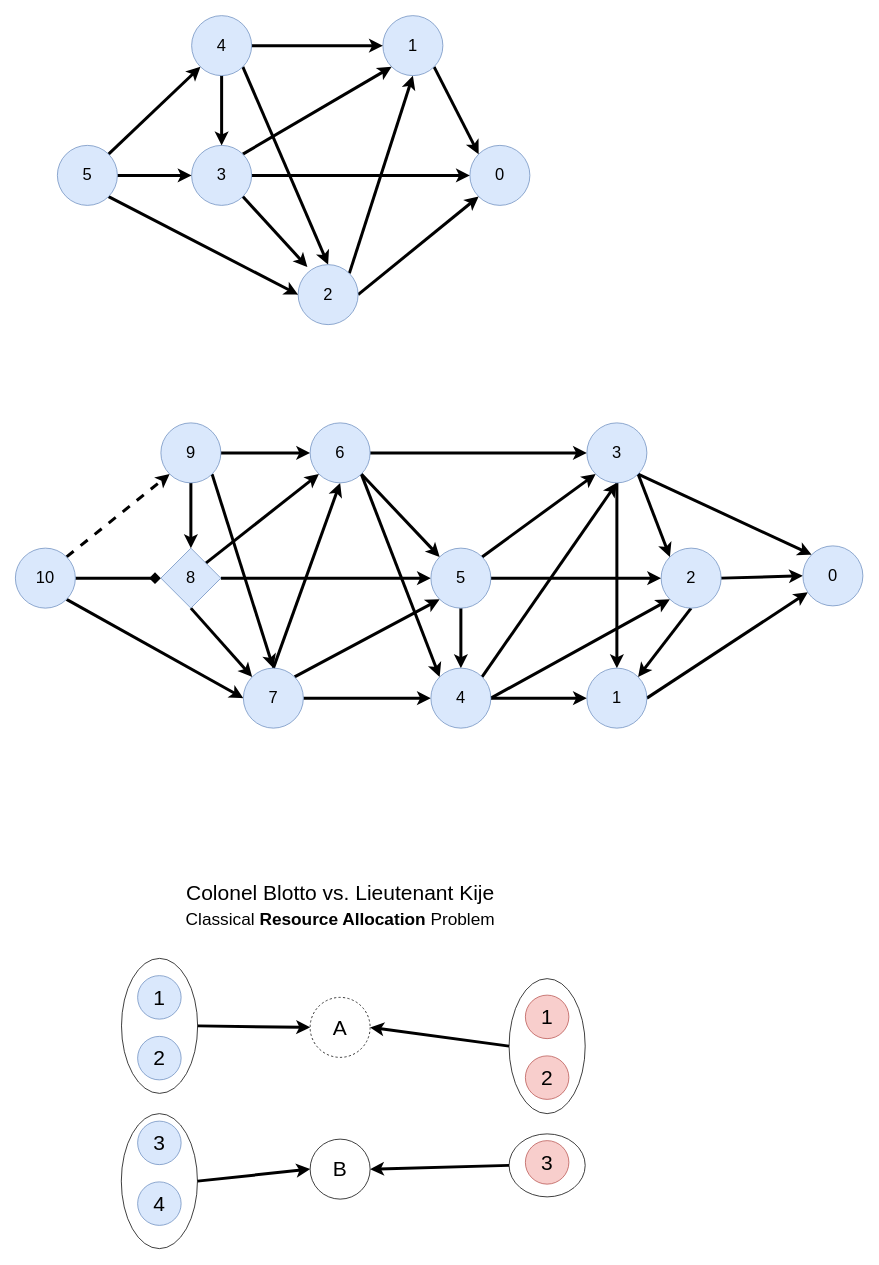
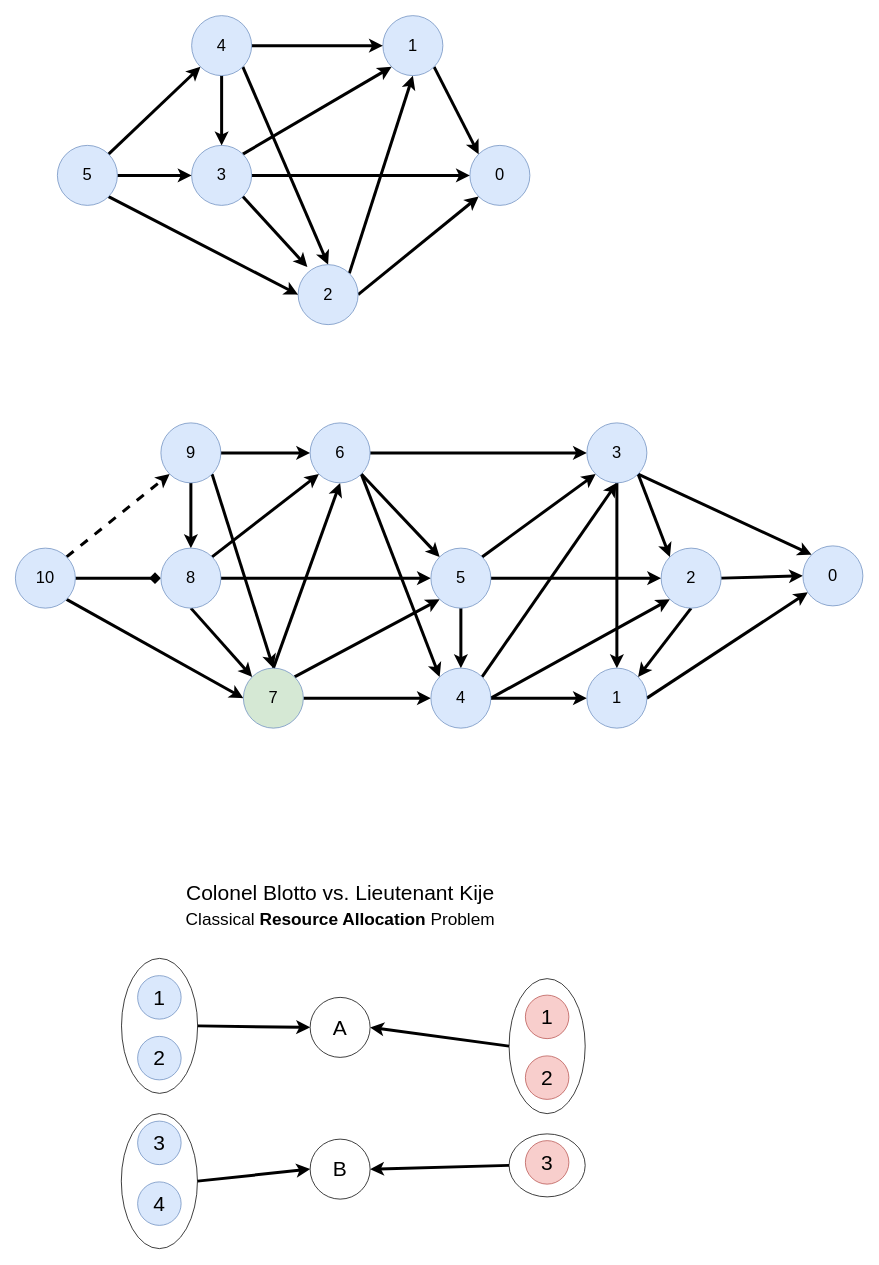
(191, 578) -> (191, 578)
(273, 698) -> (273, 698)
(340, 1027) -> (340, 1027)
